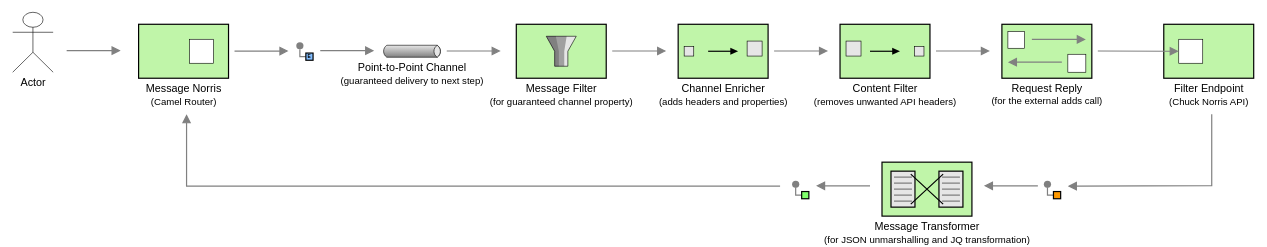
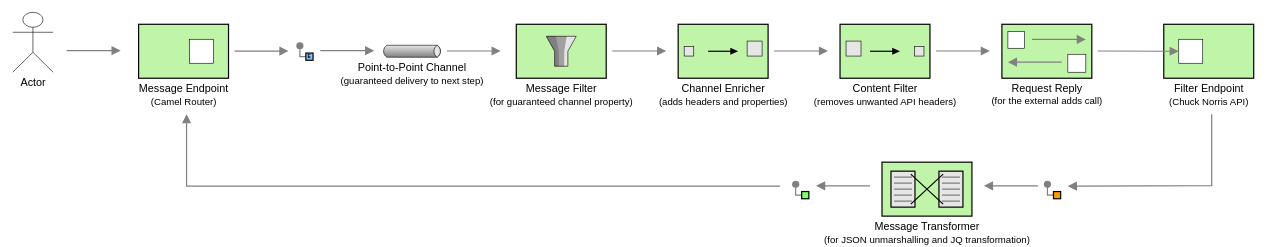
(184, 95) -> (184, 95)
